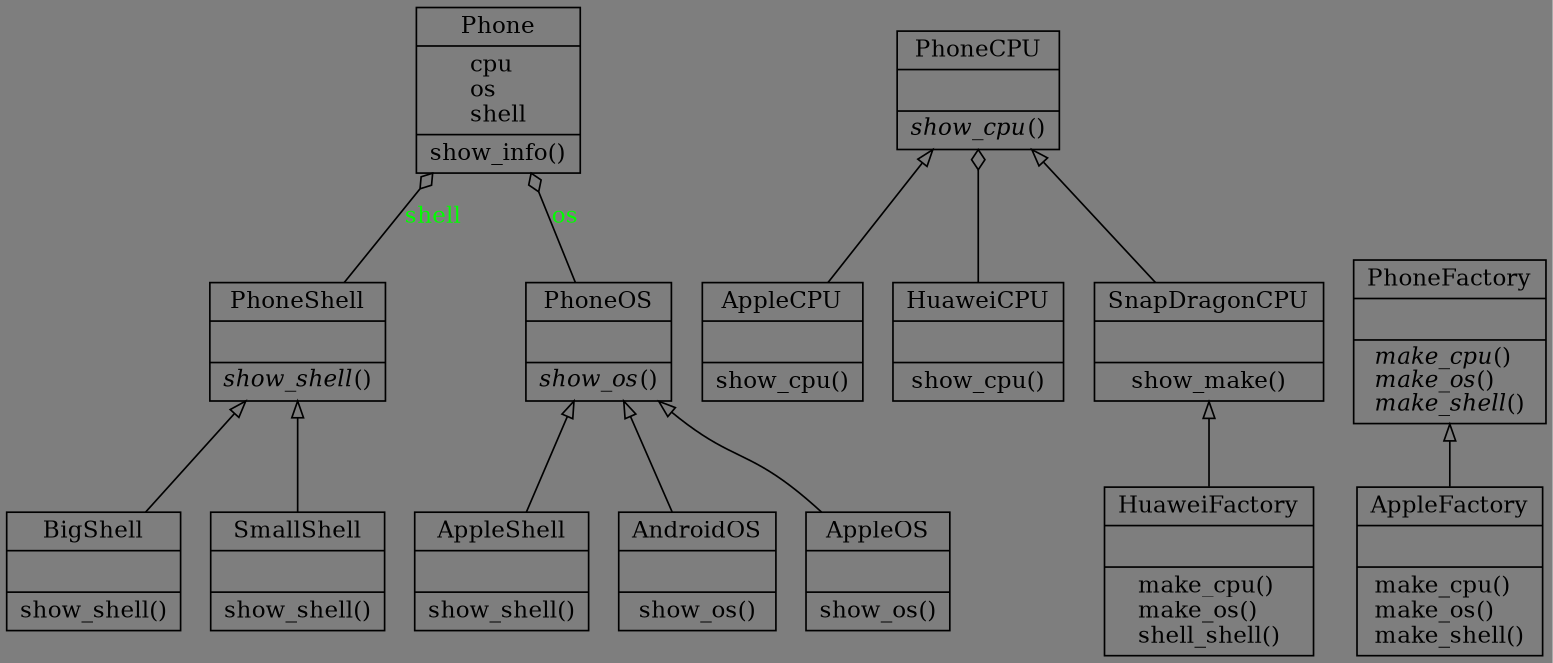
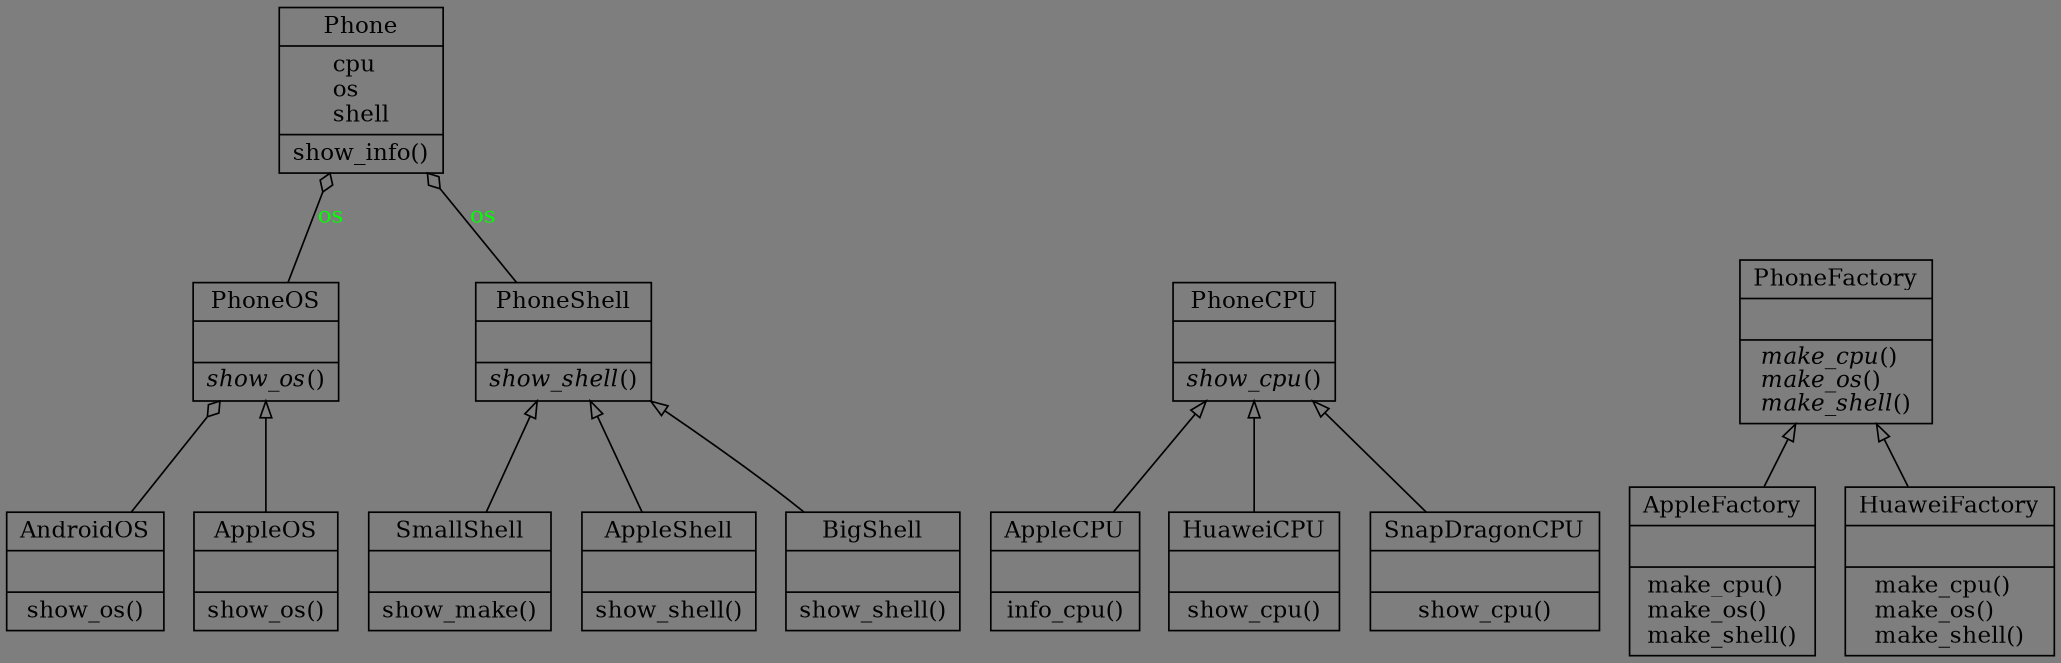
(433, 217) -> (483, 217)
(978, 226) -> (1254, 465)
(783, 381) -> (1065, 611)
(1209, 381) -> (1485, 611)
(1209, 453) -> (1896, 463)
(547, 464) -> (620, 464)
(651, 464) -> (169, 465)
(298, 611) -> (460, 611)
(1209, 636) -> (1950, 636)
